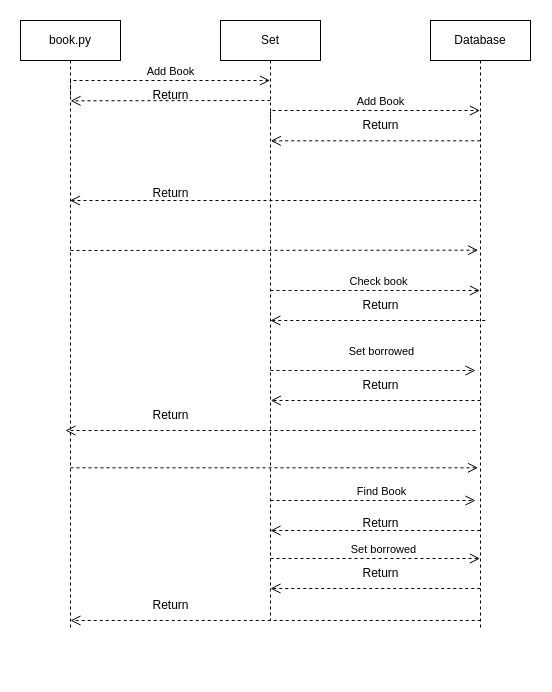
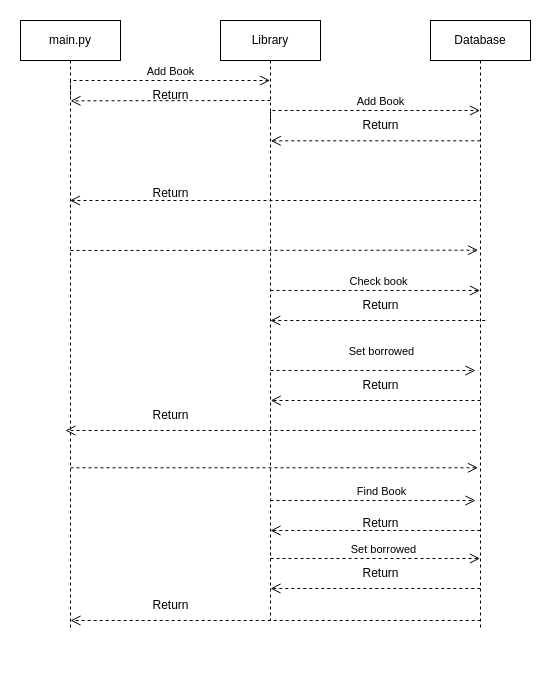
(71, 41) -> (71, 41)
(271, 41) -> (271, 41)
